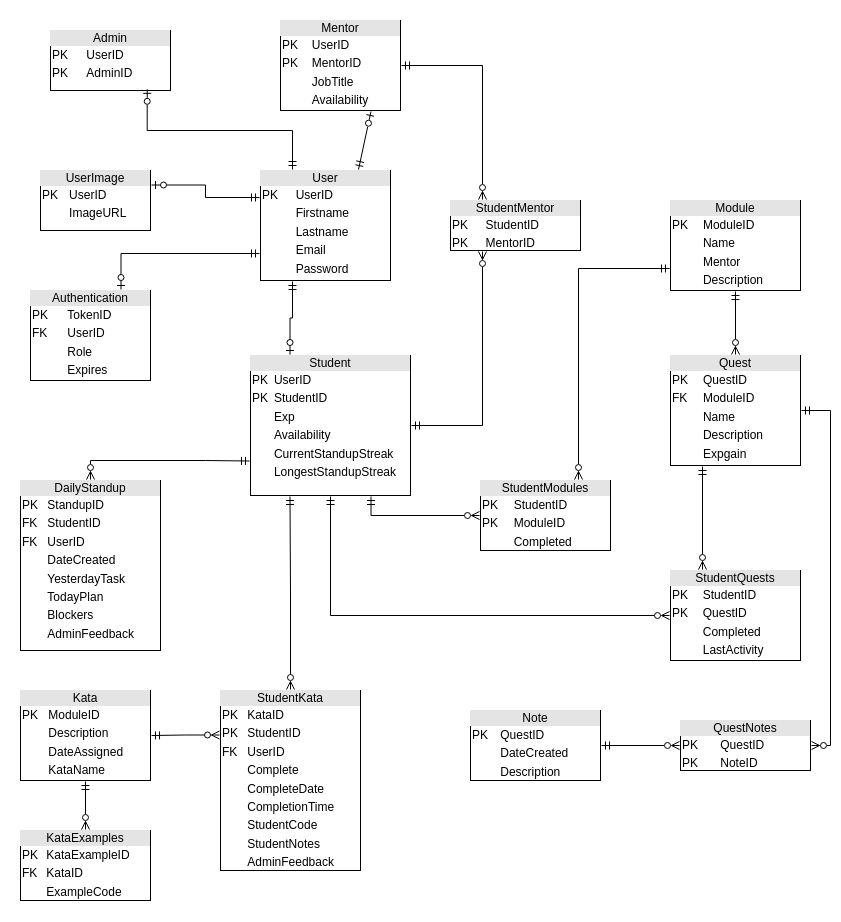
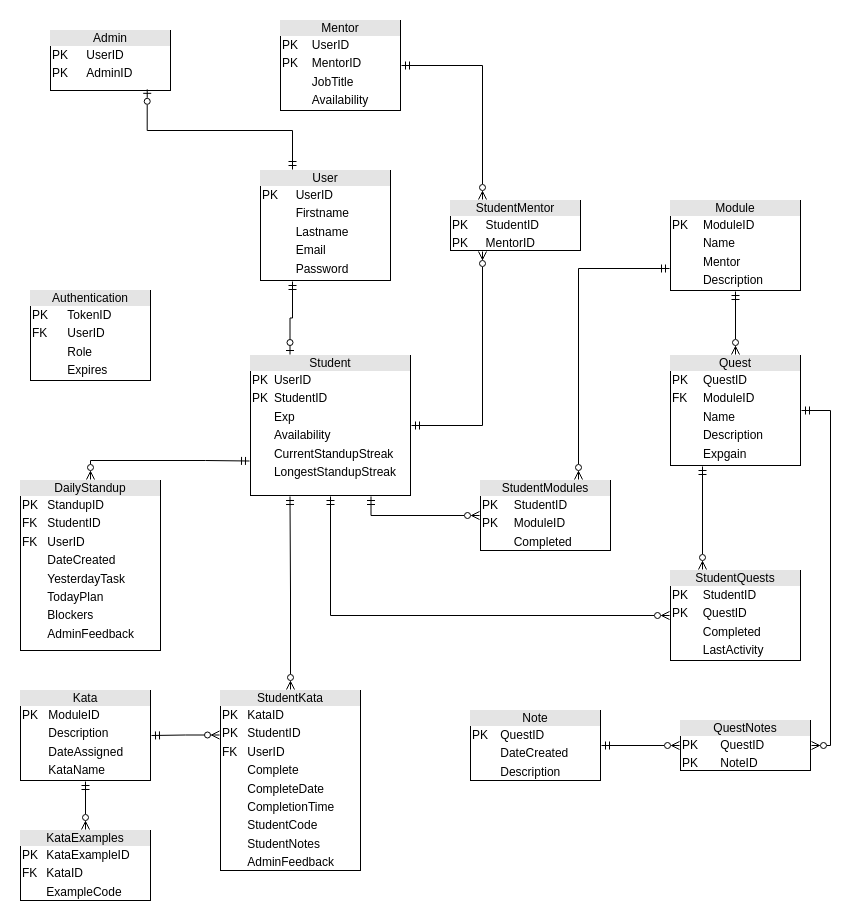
(363, 149) -> none
(208, 198) -> none
(96, 201) -> none
(180, 254) -> none
